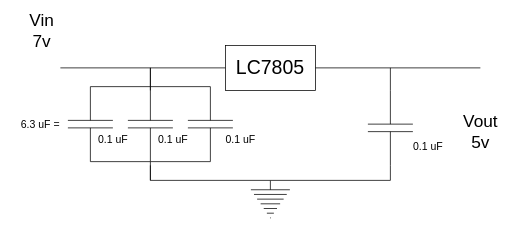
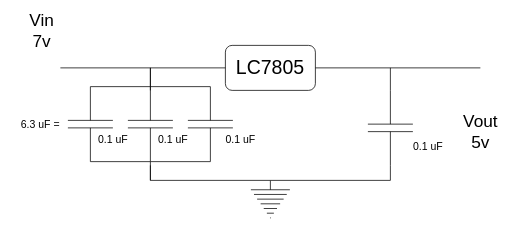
(270, 68) -> (270, 68)
